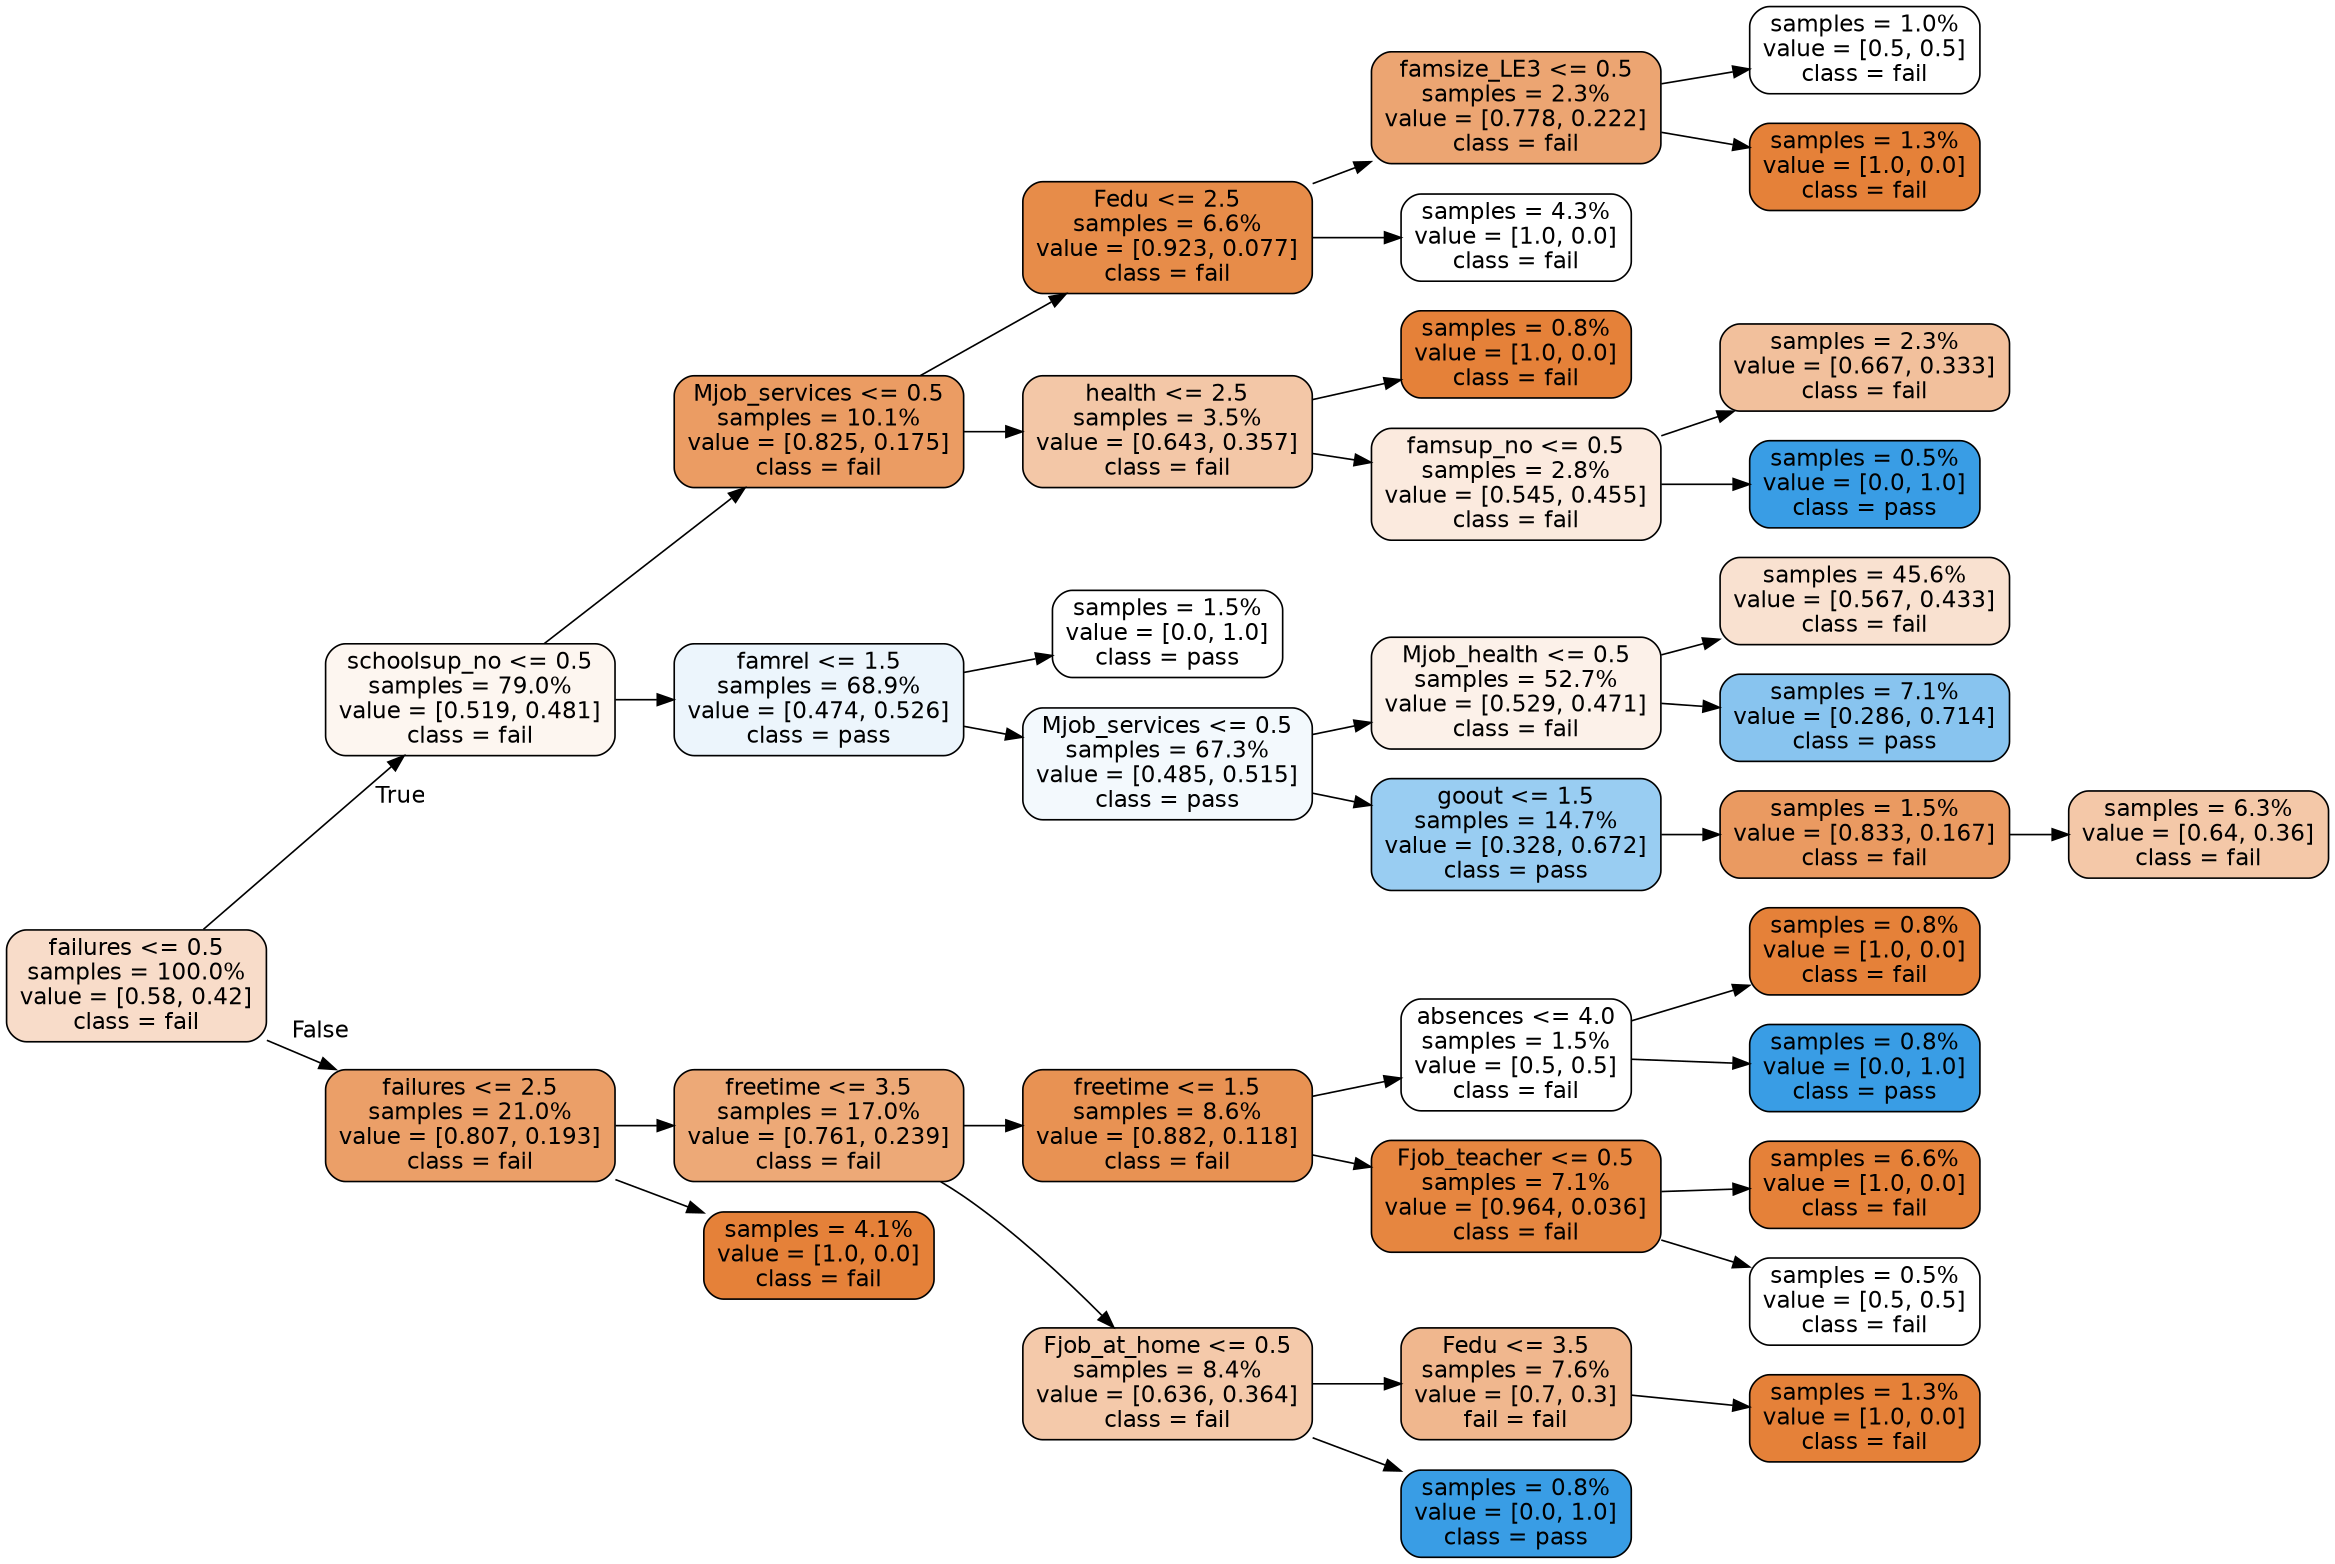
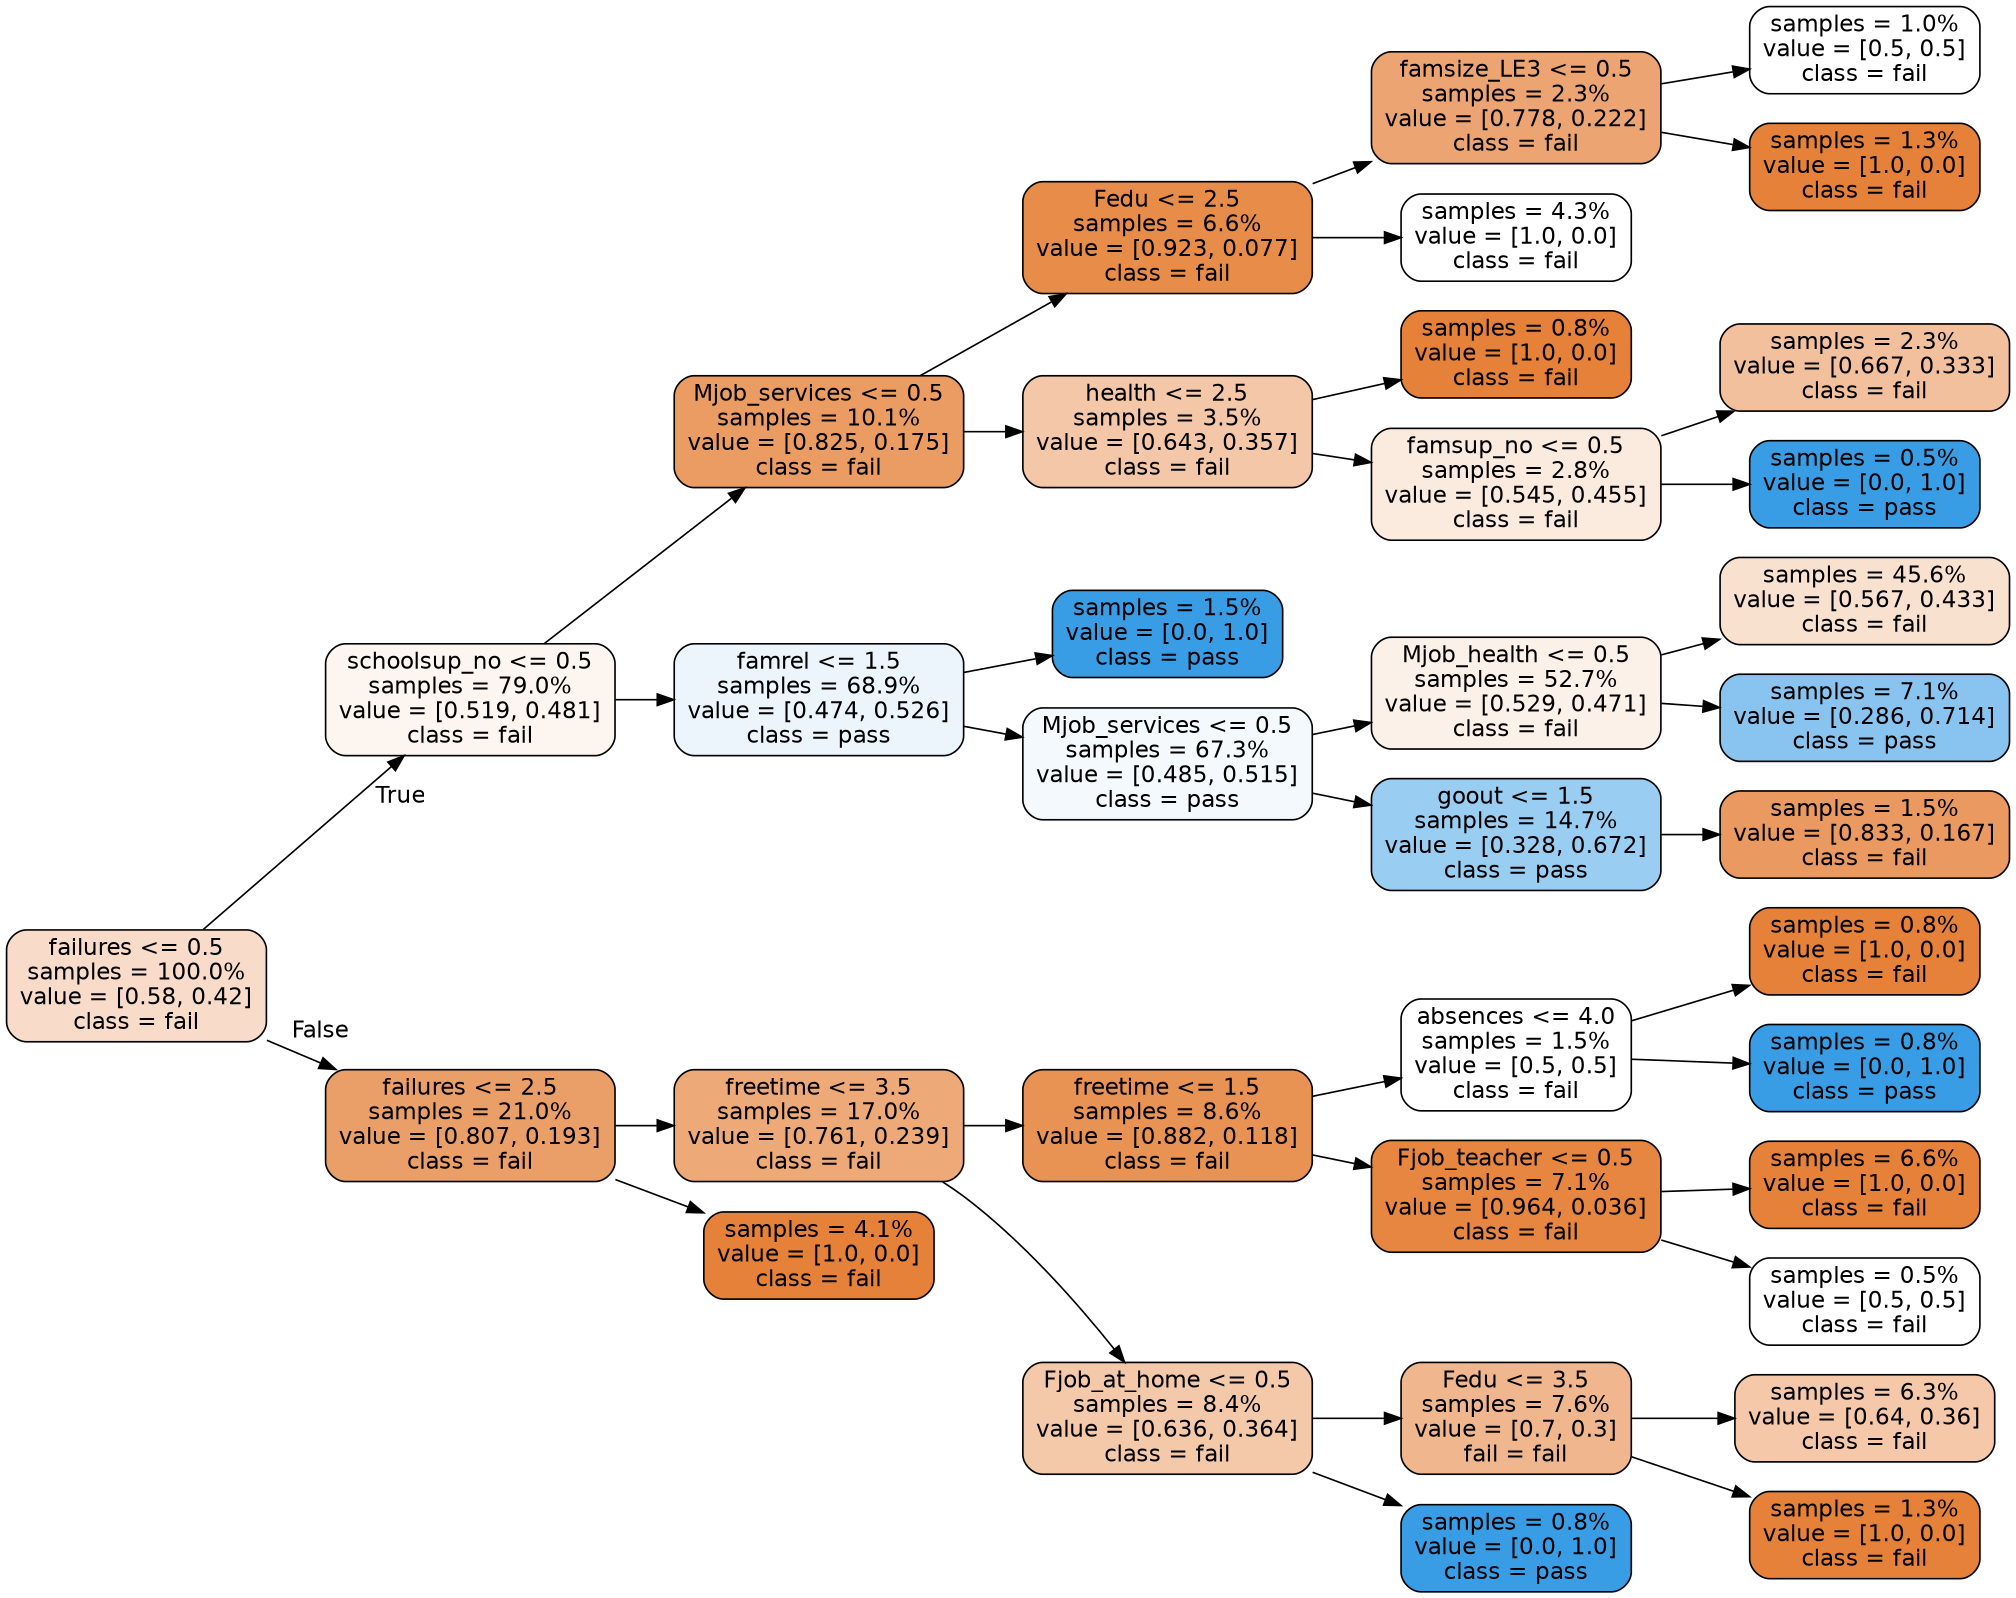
(1168, 634) -> (1168, 634)
(2031, 835) -> (1675, 1418)
